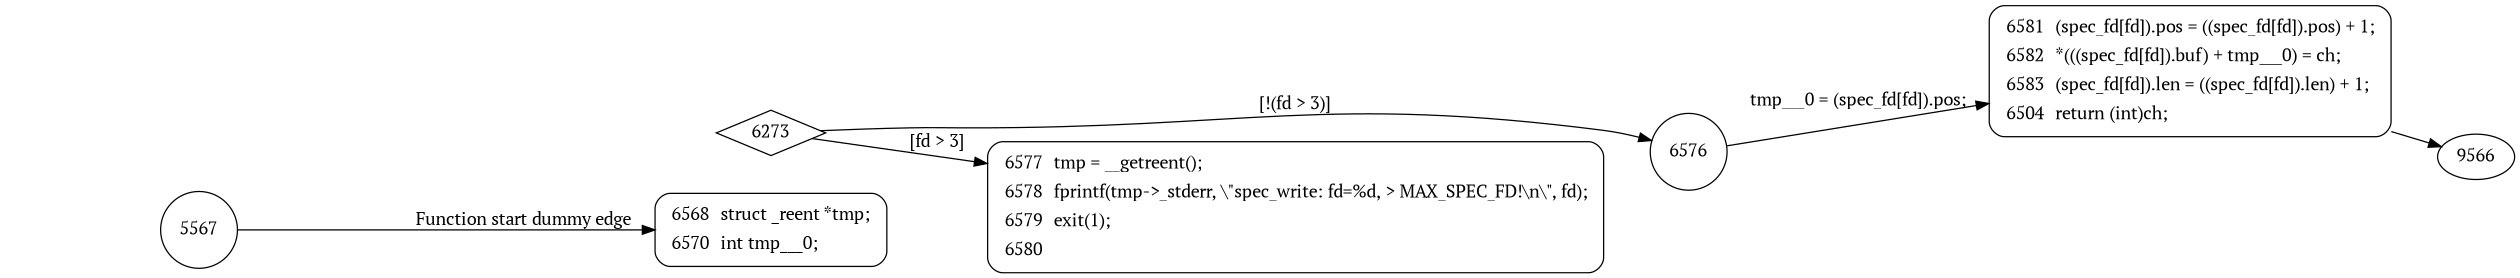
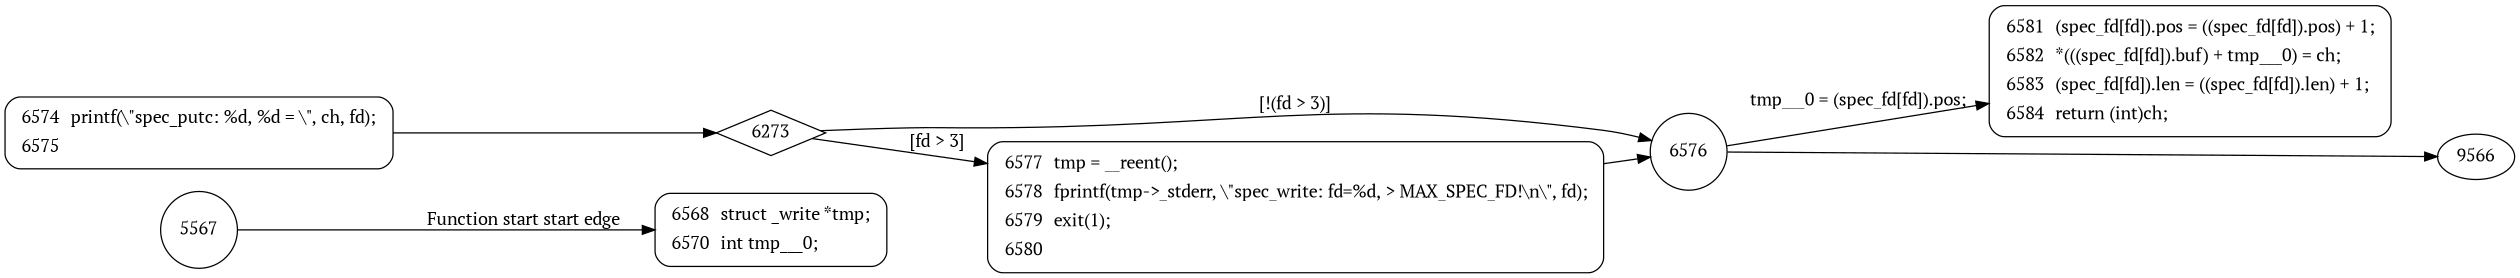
(2026, 114) -> (2026, 114)
none -> (199, 133)
(2410, 137) -> (2076, 154)
none -> (1621, 161)
(1128, 163) -> (1116, 163)
(796, 215) -> (796, 215)
(524, 220) -> (524, 220)
